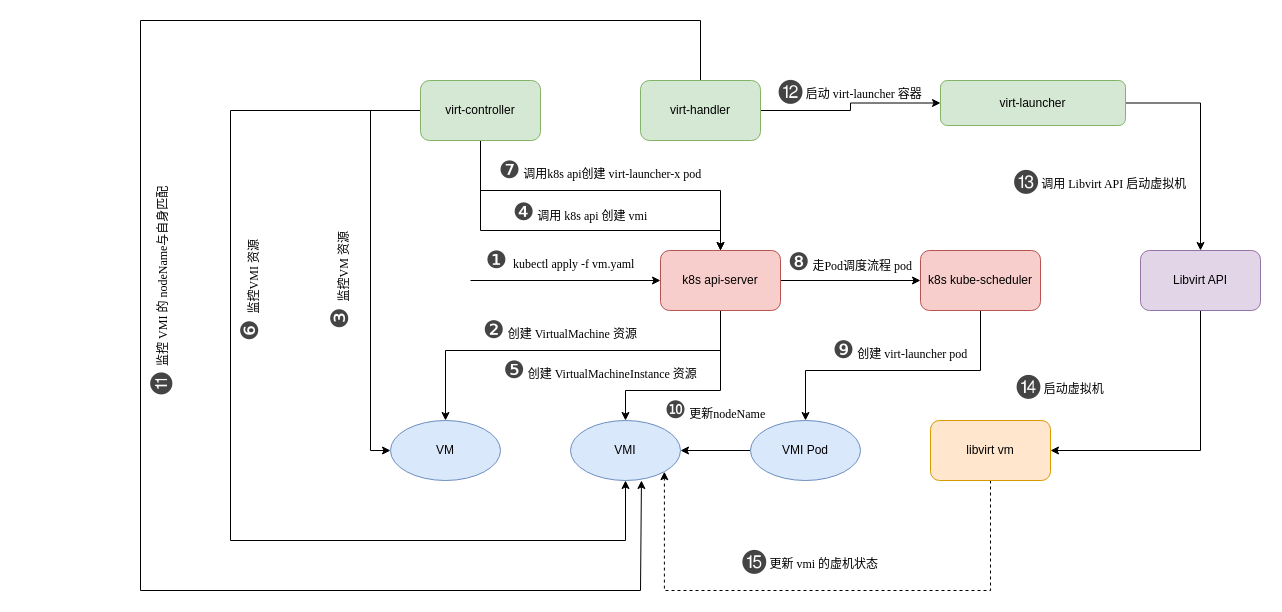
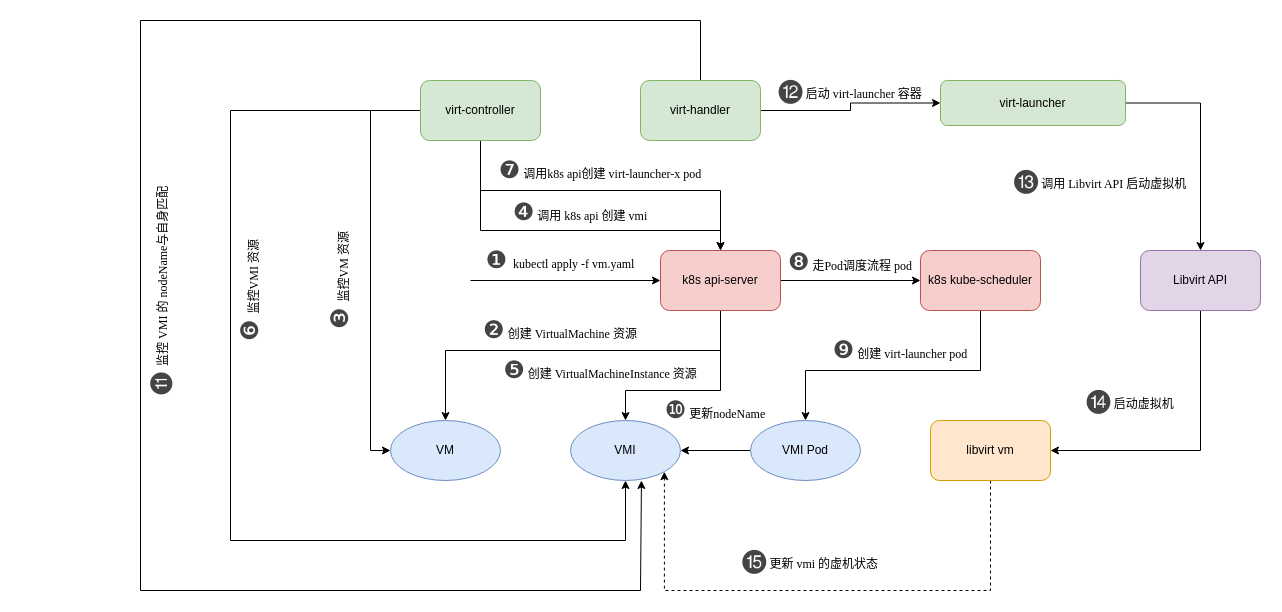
(1061, 386) -> (1131, 401)
